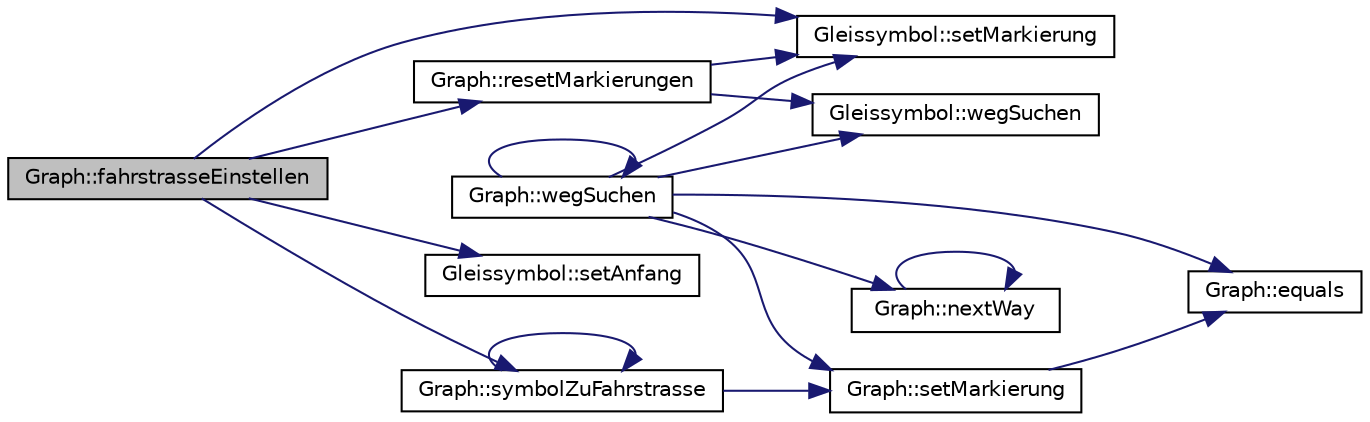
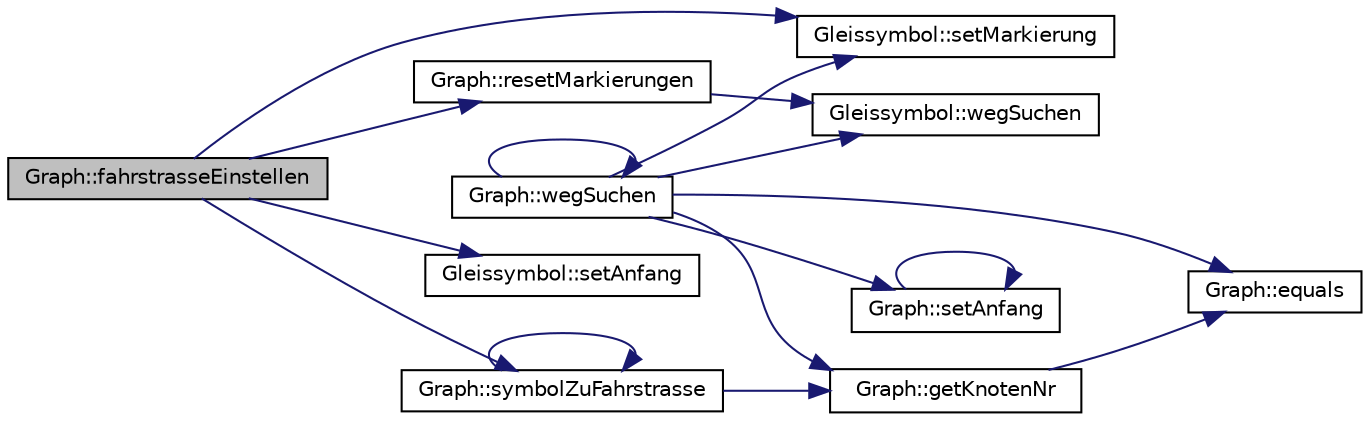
(743, 61) -> none
(956, 310) -> (956, 310)
(956, 391) -> (956, 391)
